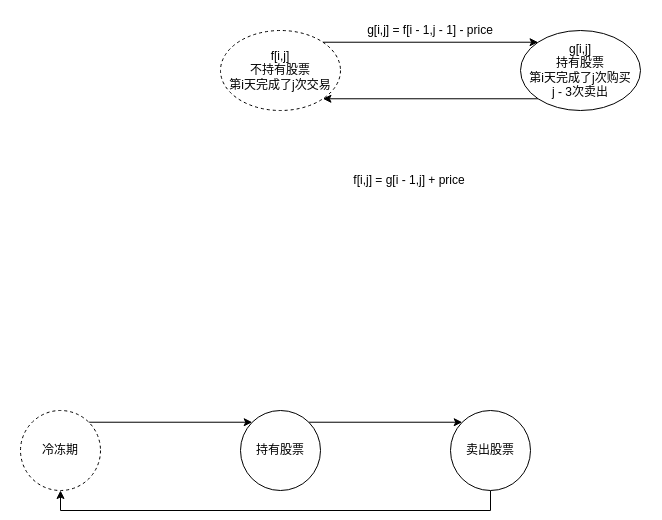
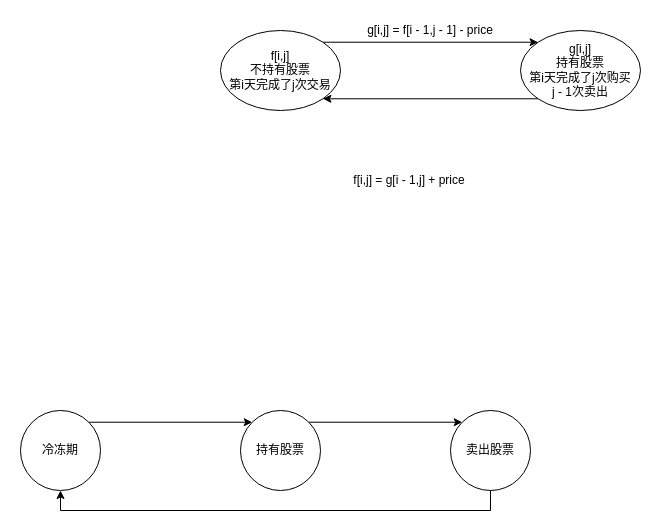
(281, 71) -> (281, 71)
(581, 71) -> (581, 71)
(61, 451) -> (61, 451)
